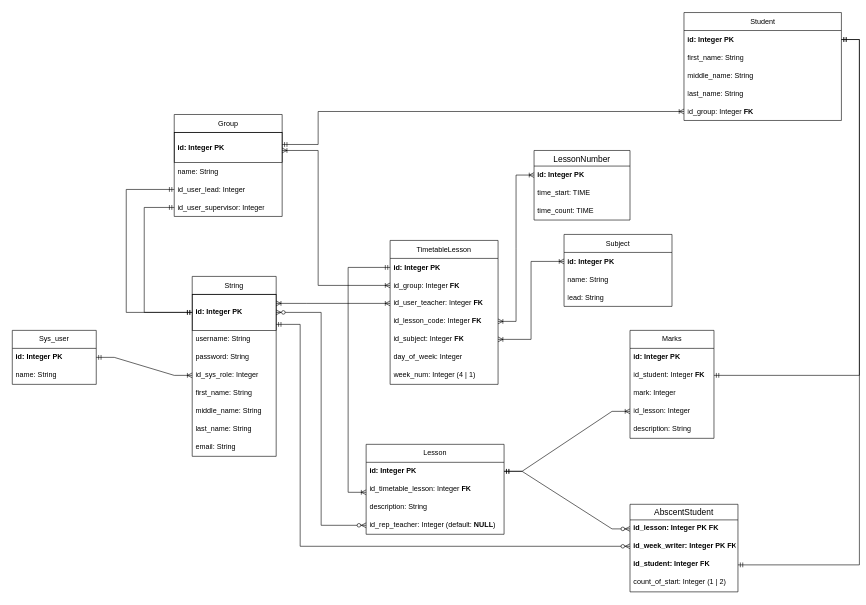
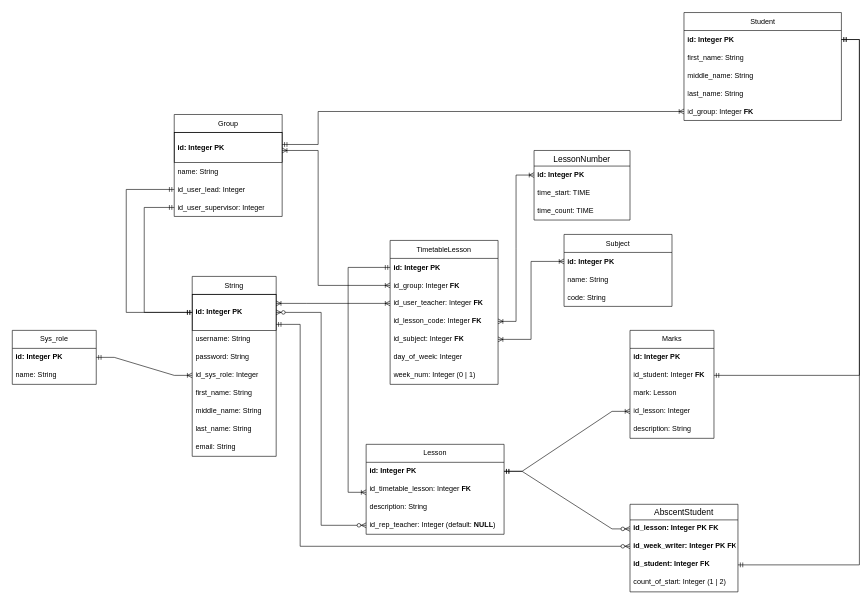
(588, 297) -> (589, 297)
(54, 339) -> (54, 339)
(439, 375) -> (439, 375)
(658, 393) -> (656, 393)
